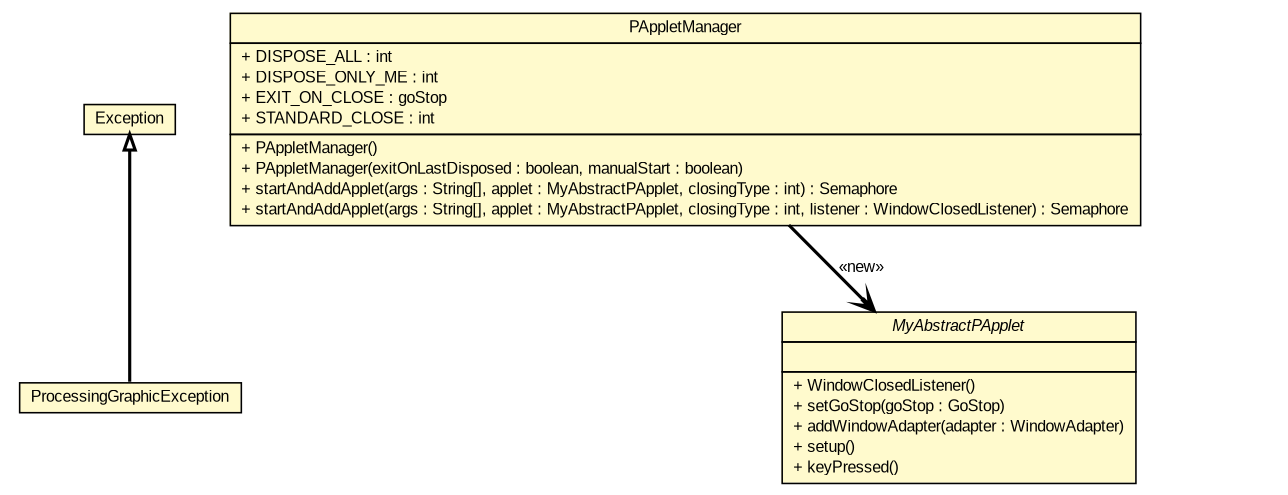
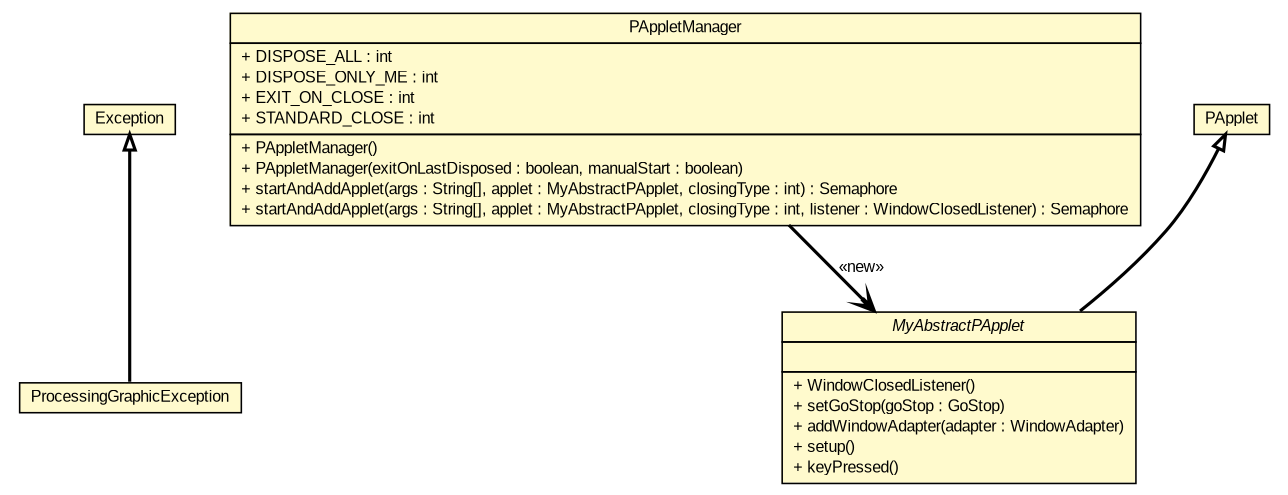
(344, 98) -> (329, 98)
none -> (1232, 119)
